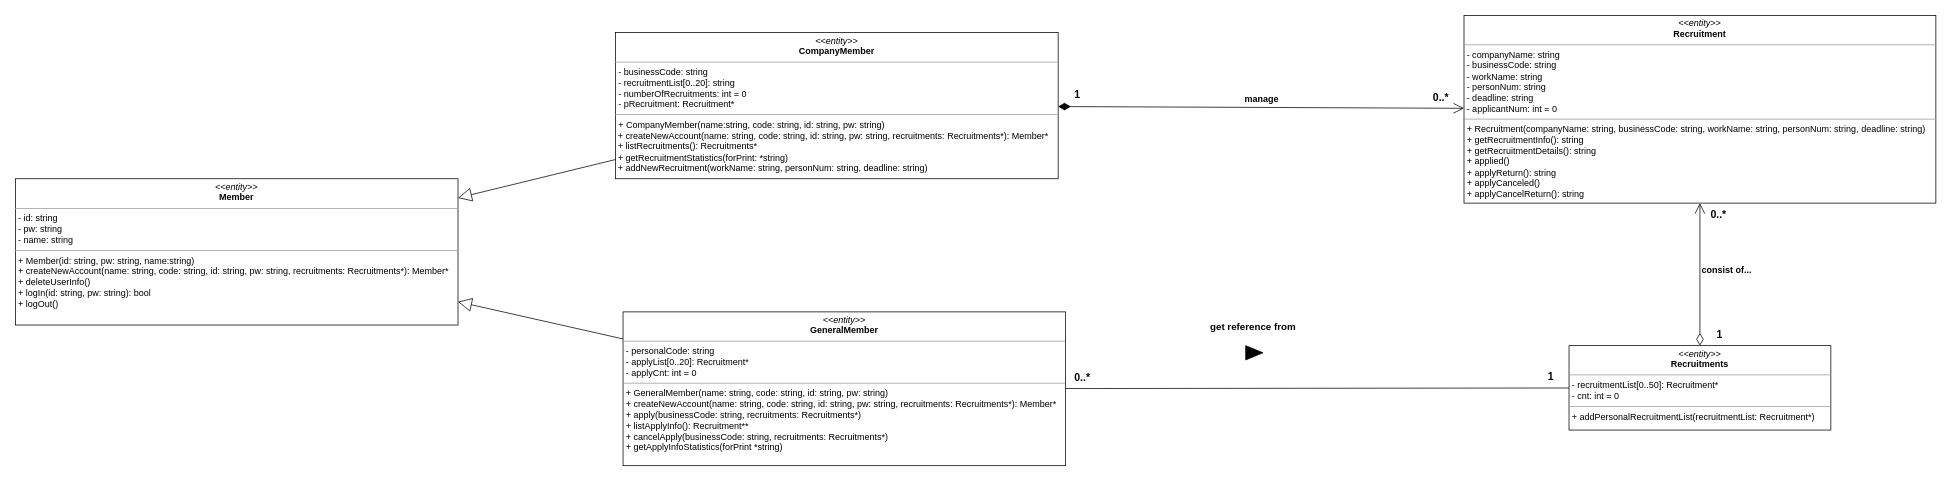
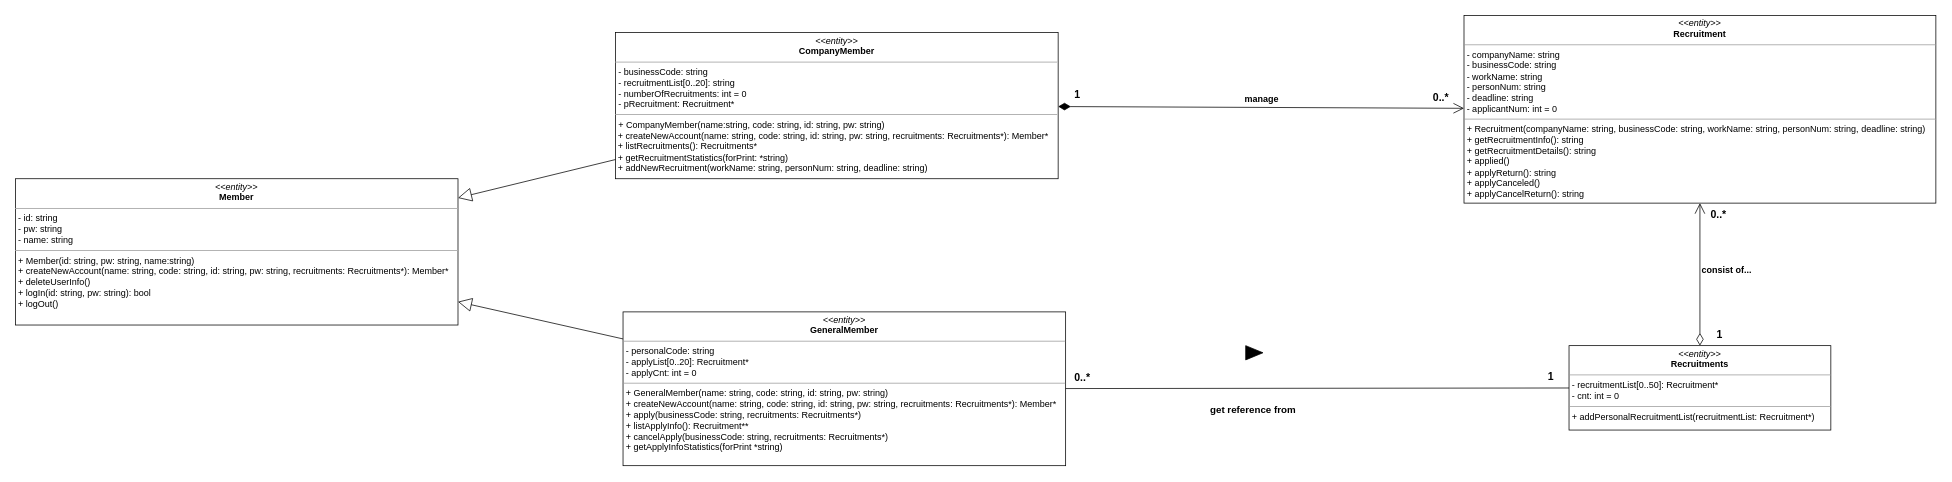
(1253, 327) -> (1253, 409)
